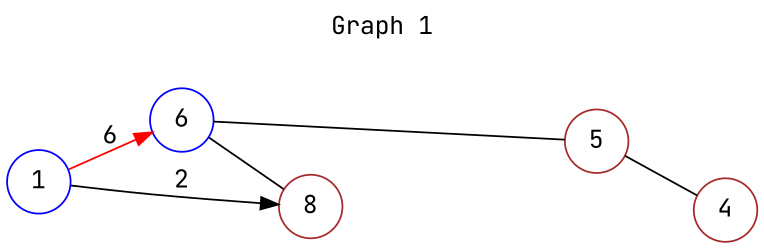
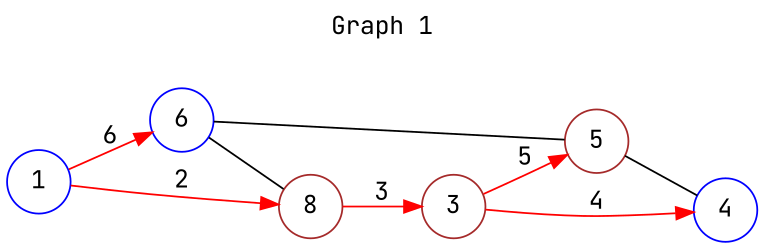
(166, 196) -> (166, 196)
none -> (454, 207)
(726, 210) -> (726, 210)
